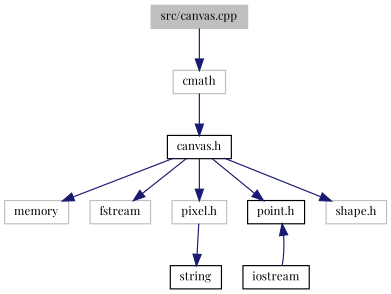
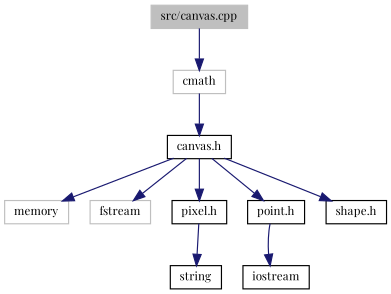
(199, 212) -> (199, 212)
(356, 212) -> (356, 212)
(284, 251) -> (268, 239)
